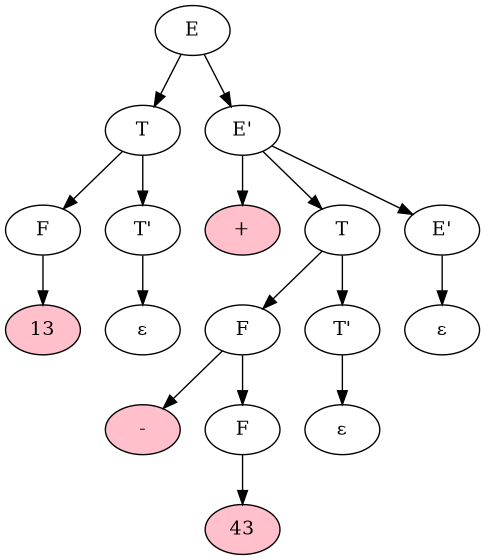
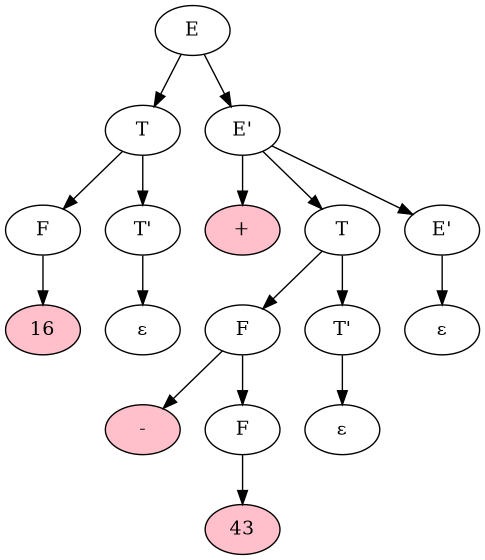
(43, 330) -> (43, 330)
